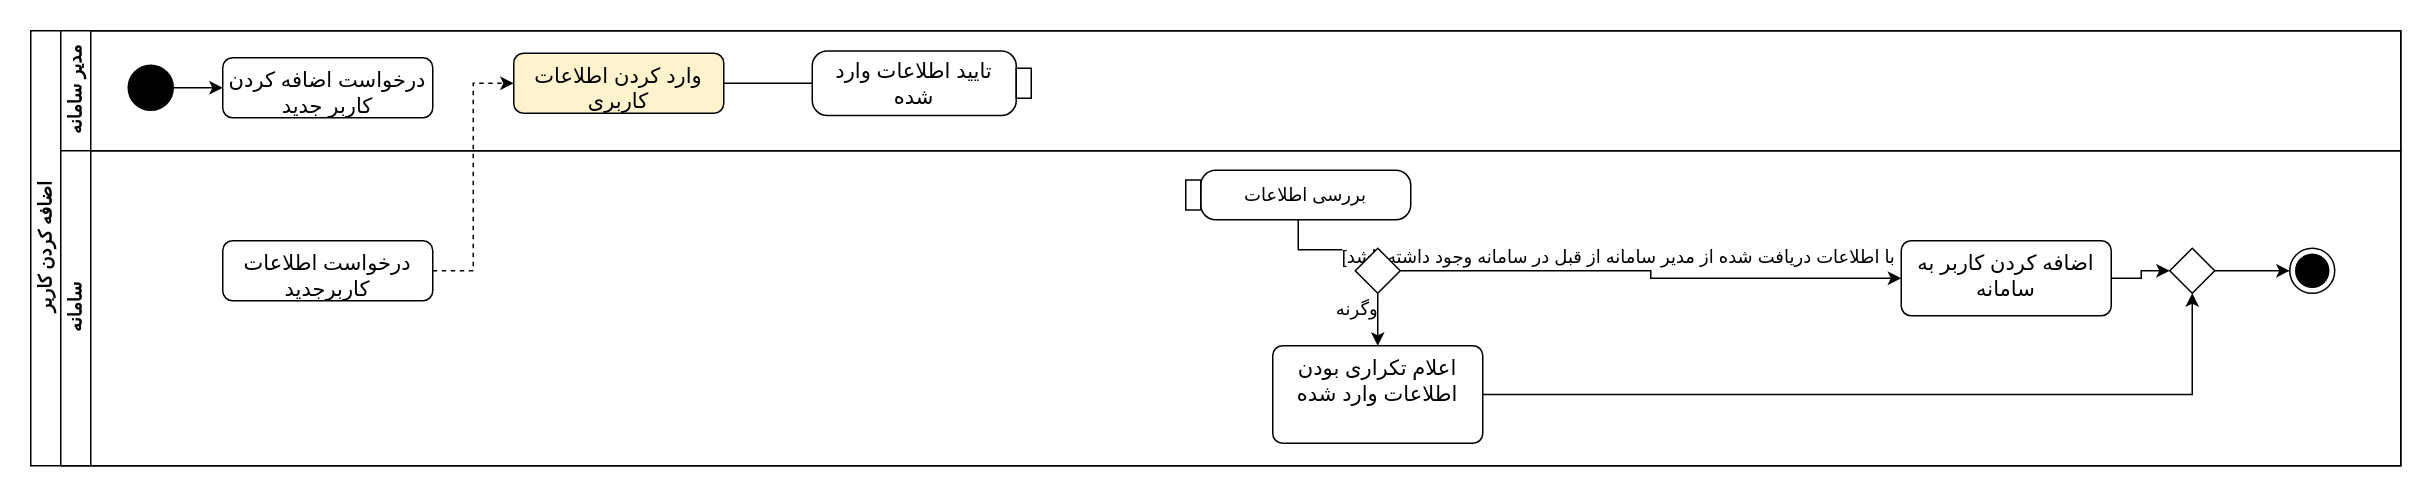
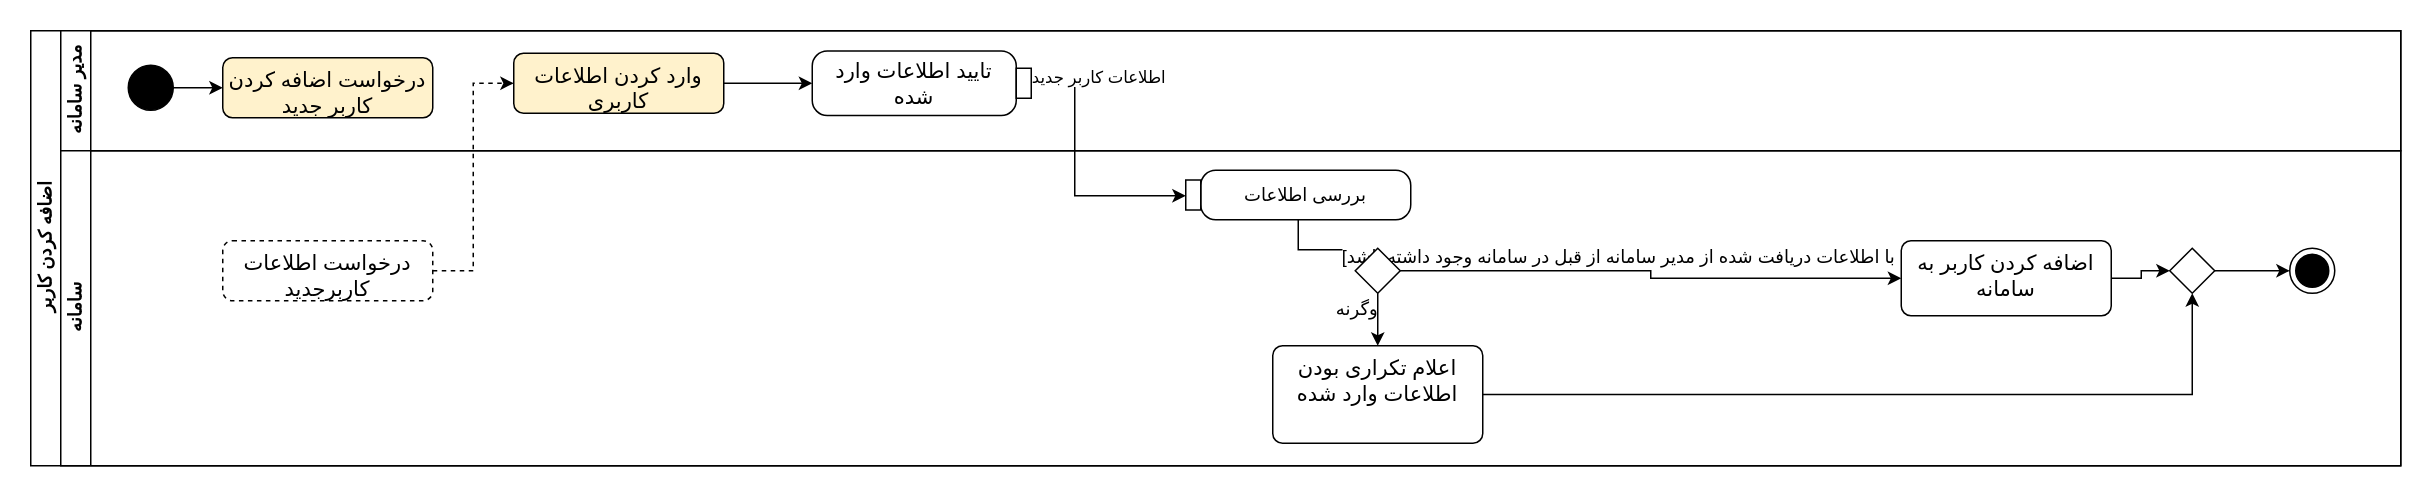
(805, 83) -> (801, 83)
(328, 88) -> (328, 88)
none -> (1075, 187)
(328, 271) -> (328, 271)
